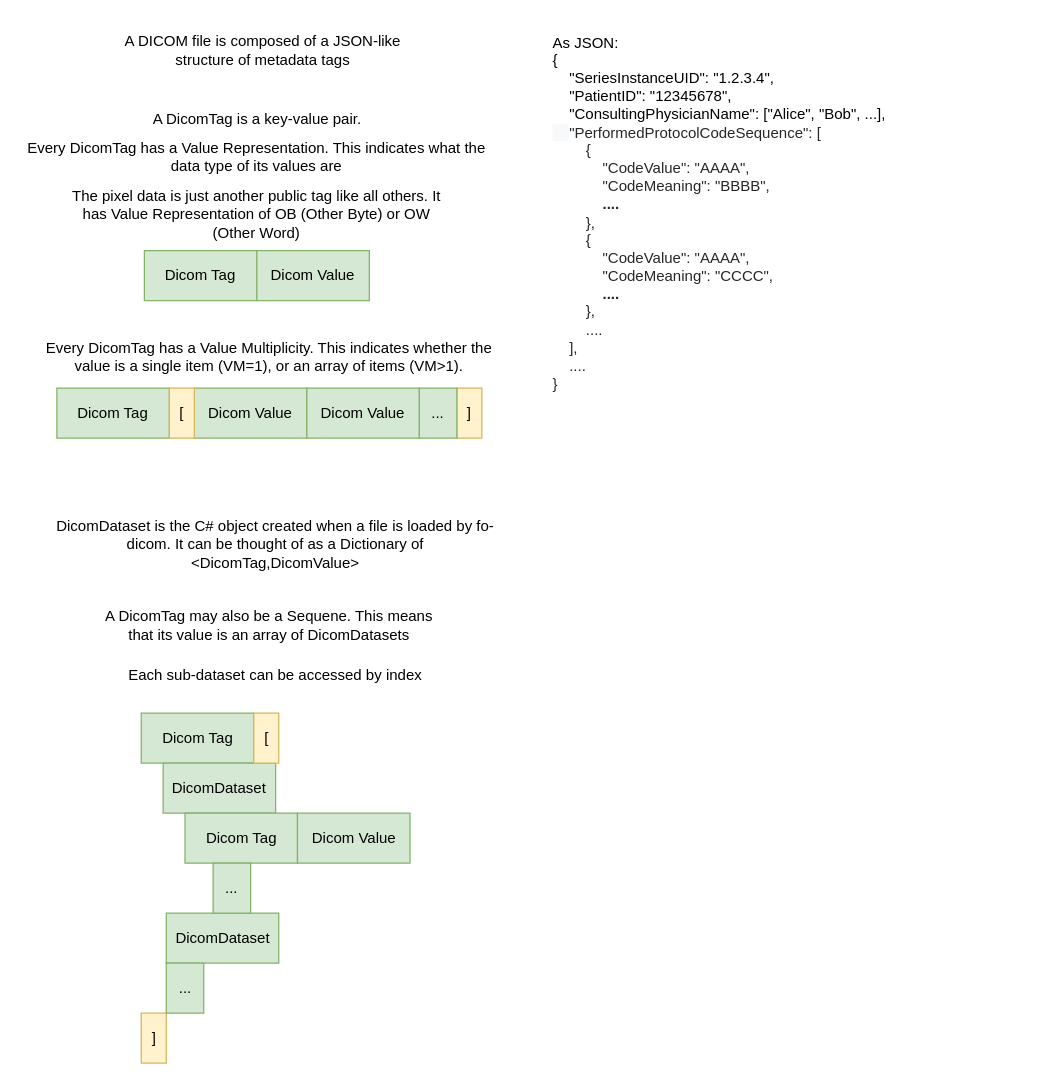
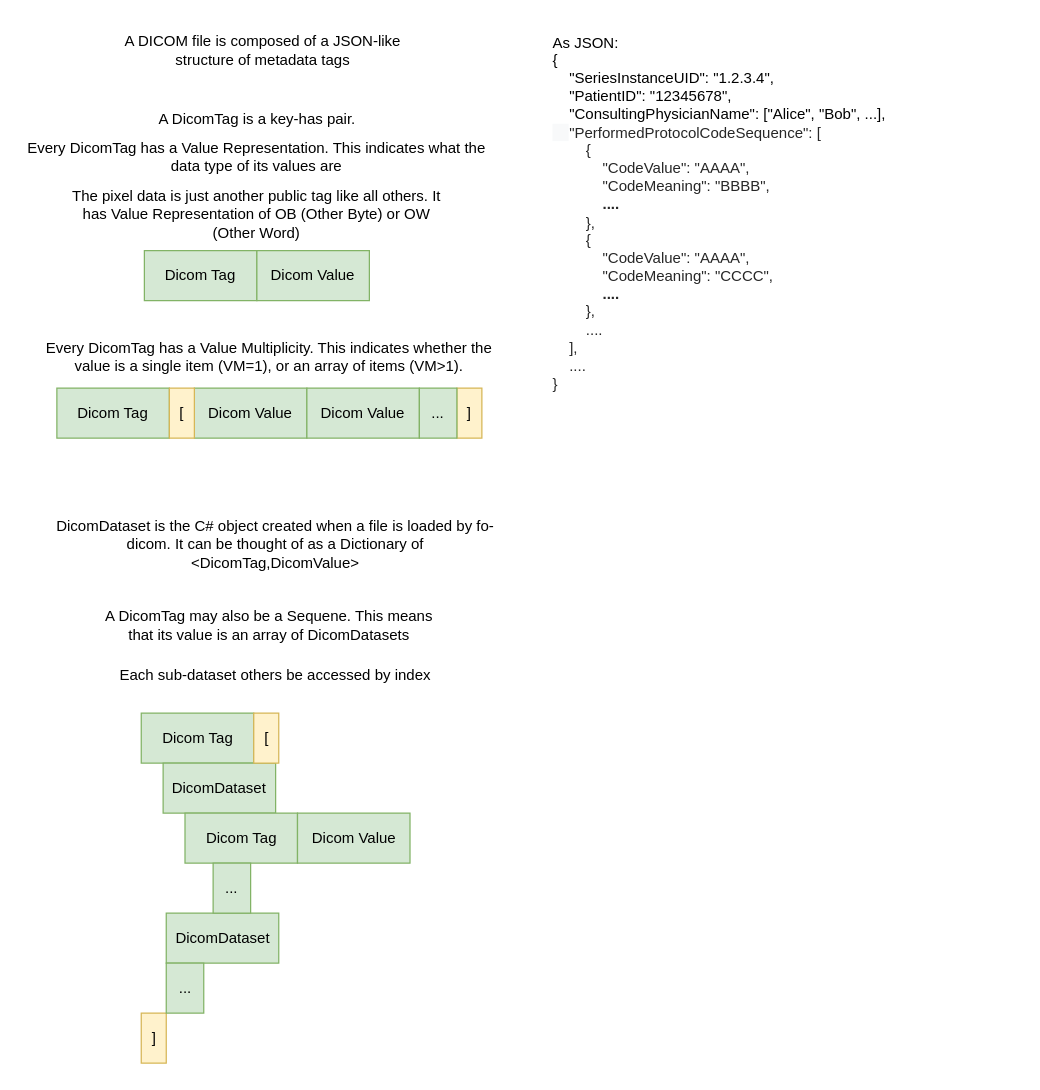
(258, 119) -> (258, 119)
(276, 676) -> (276, 676)
